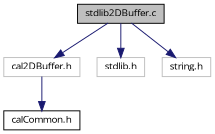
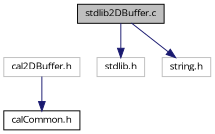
(85, 38) -> none
